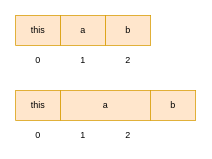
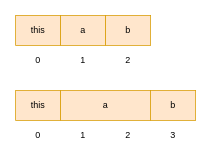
none -> (173, 135)
